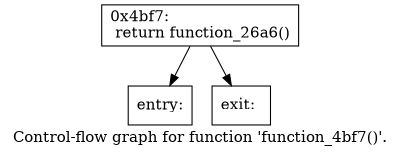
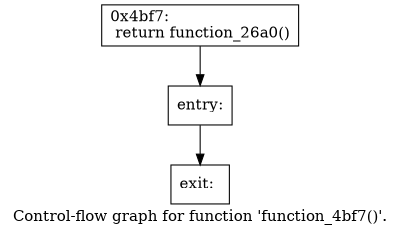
(200, 33) -> (200, 33)
(218, 61) -> (200, 140)
